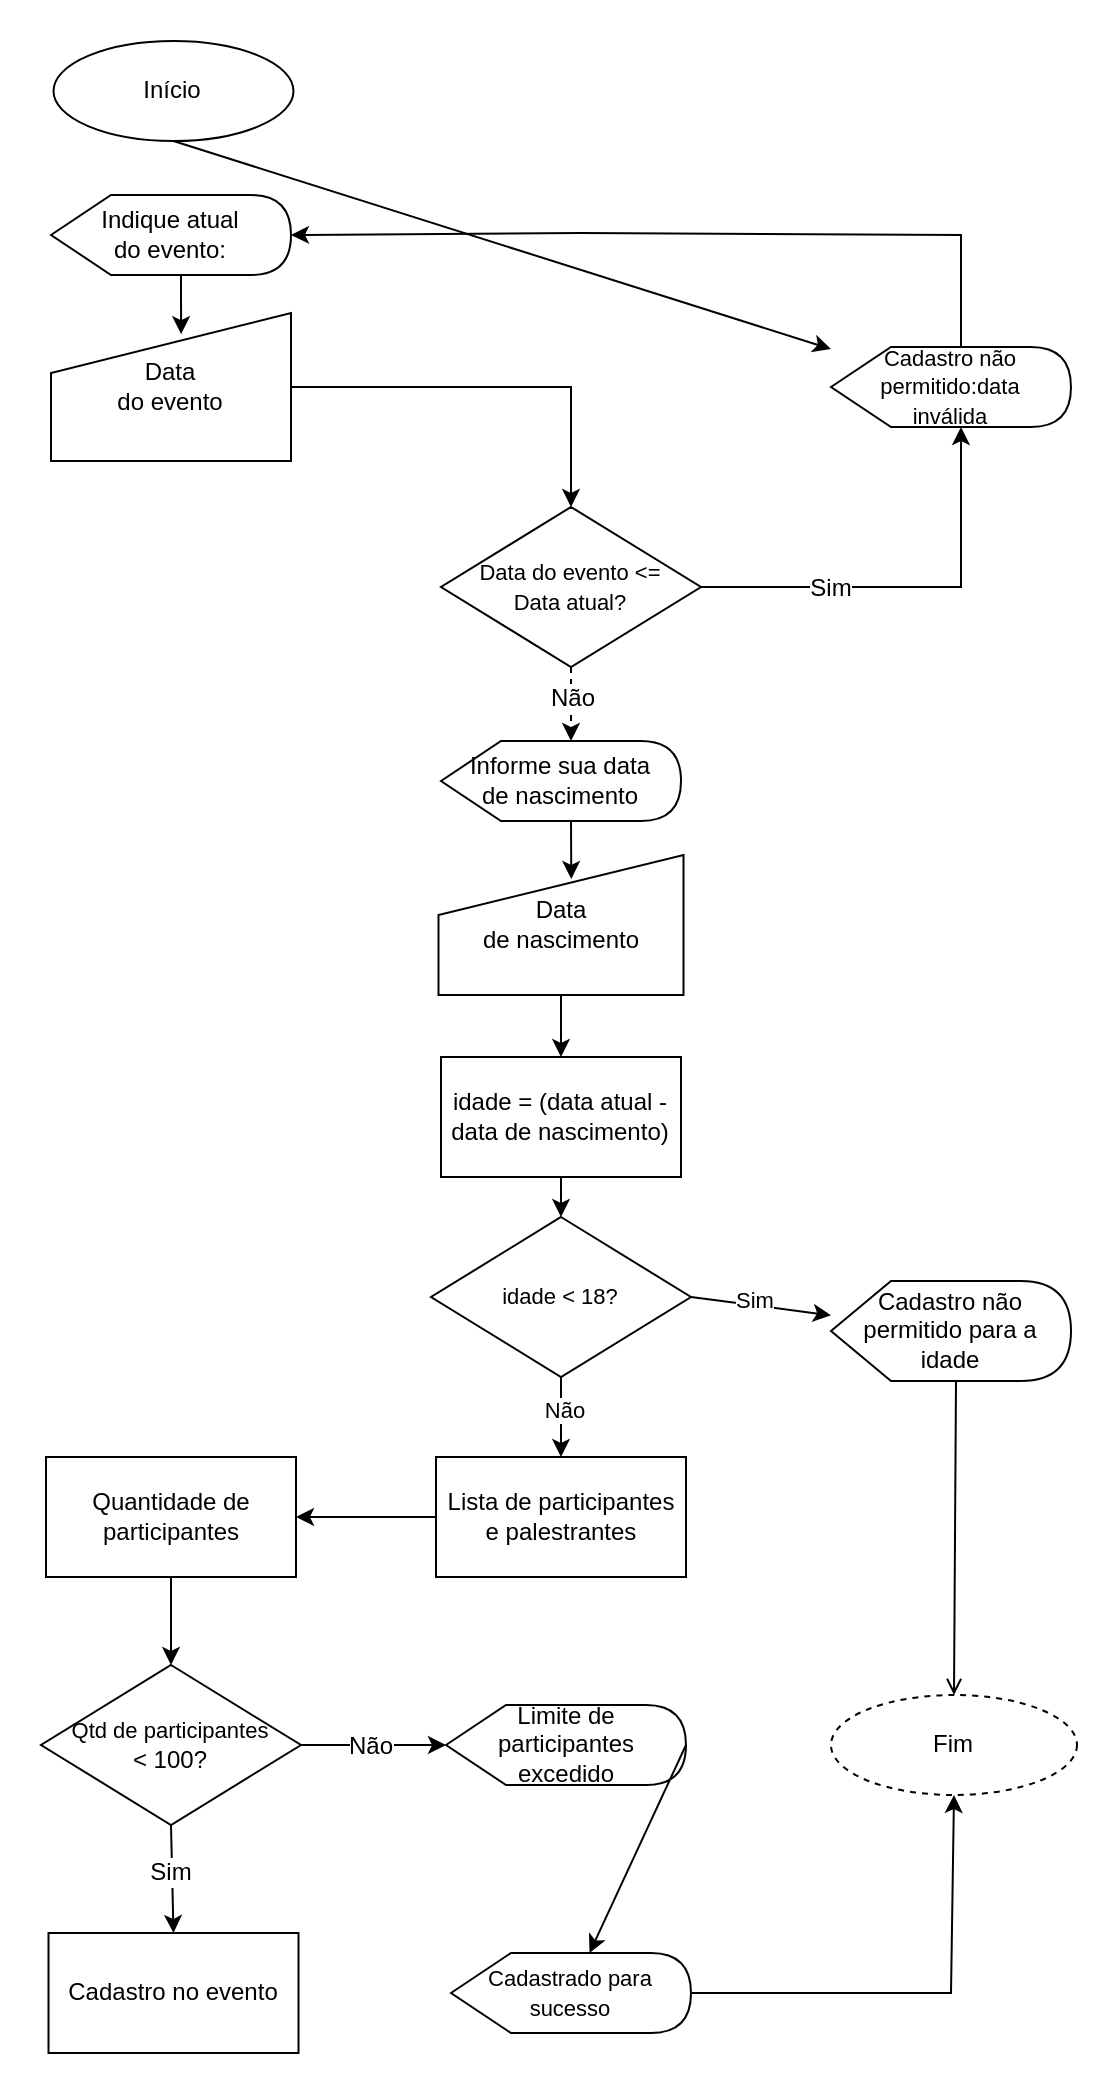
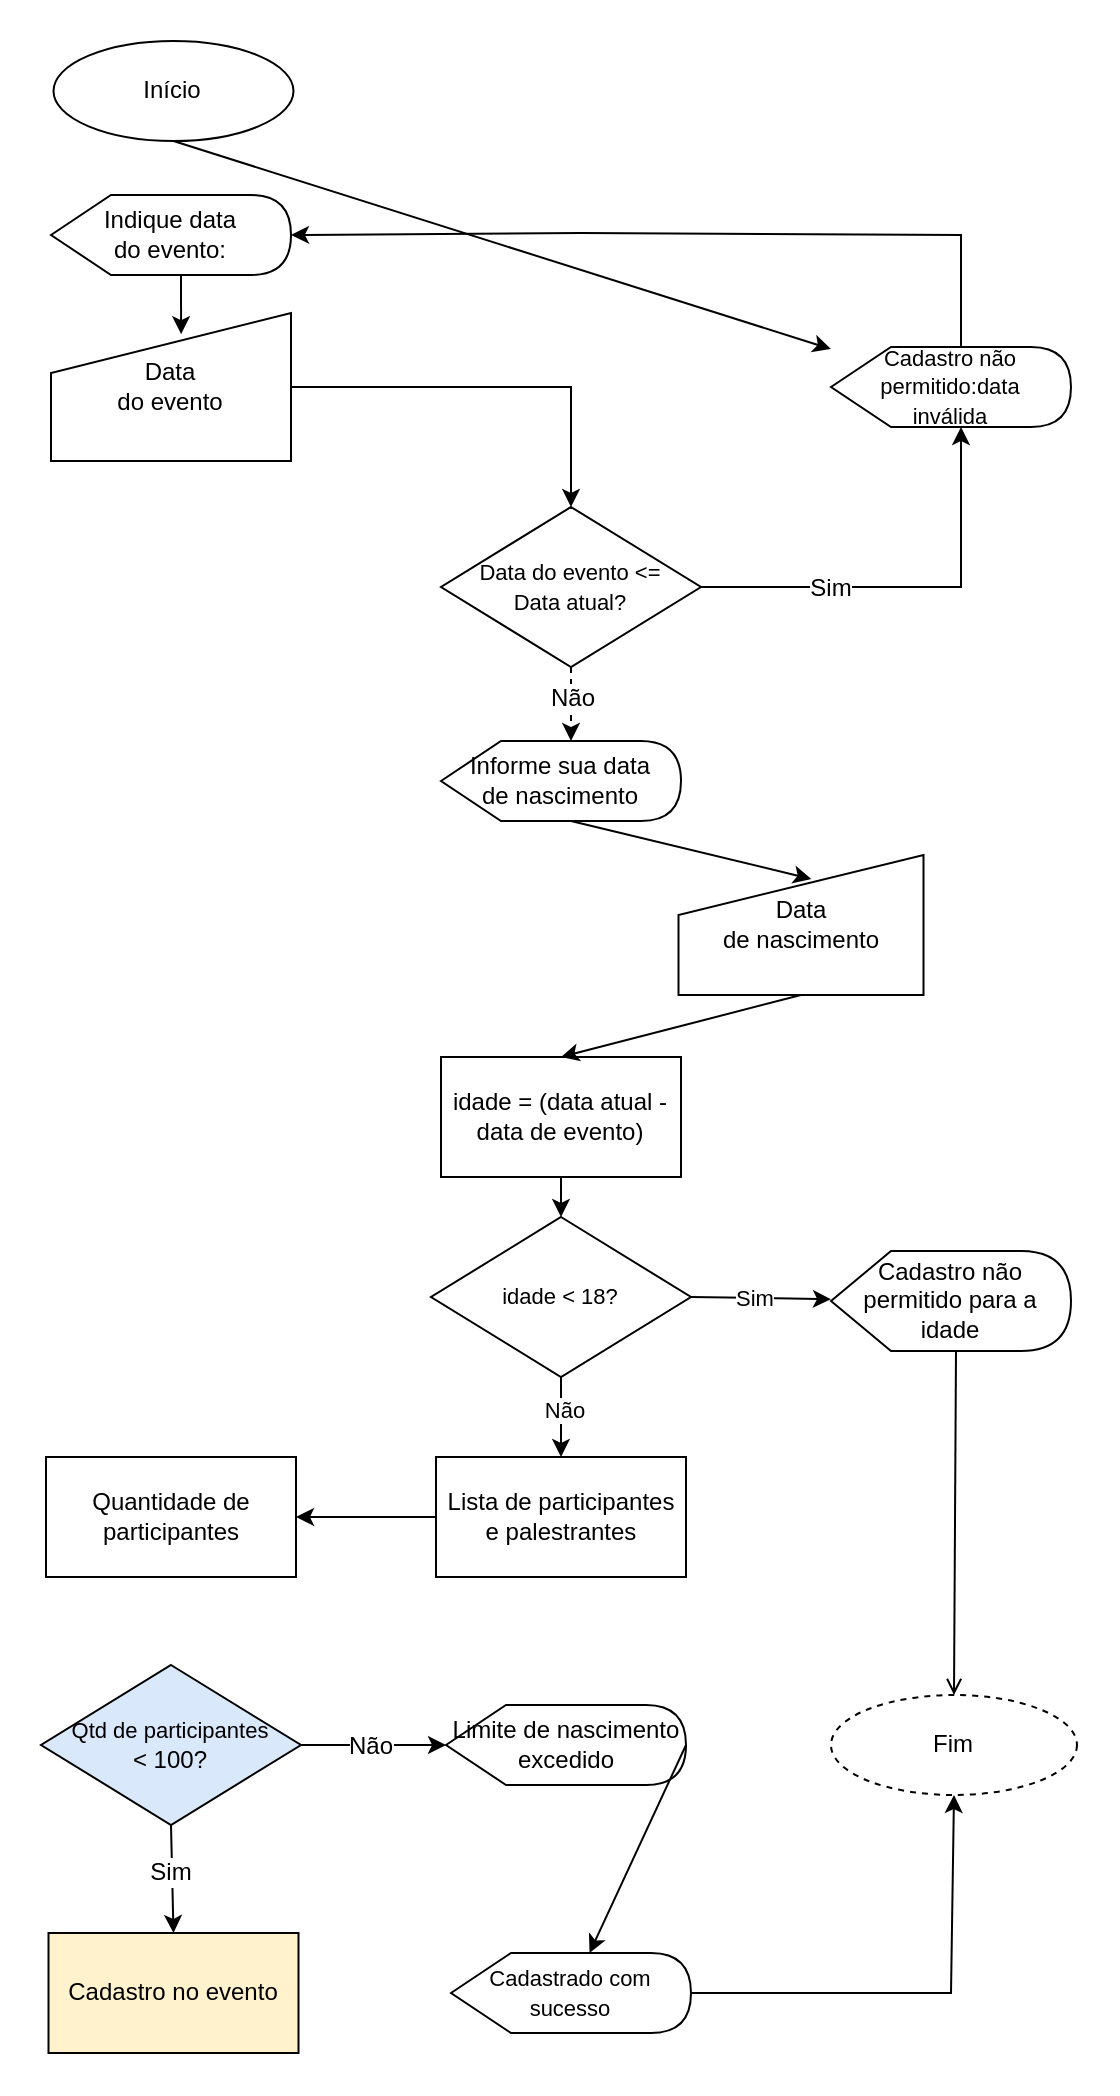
(171, 235) -> (171, 235)
(561, 925) -> (801, 925)
(561, 1117) -> (561, 1117)
(951, 1331) -> (951, 1301)
(171, 1614) -> none
(171, 1745) -> (171, 1745)
(567, 1745) -> (567, 1745)
(174, 1993) -> (174, 1993)
(571, 1993) -> (571, 1993)
